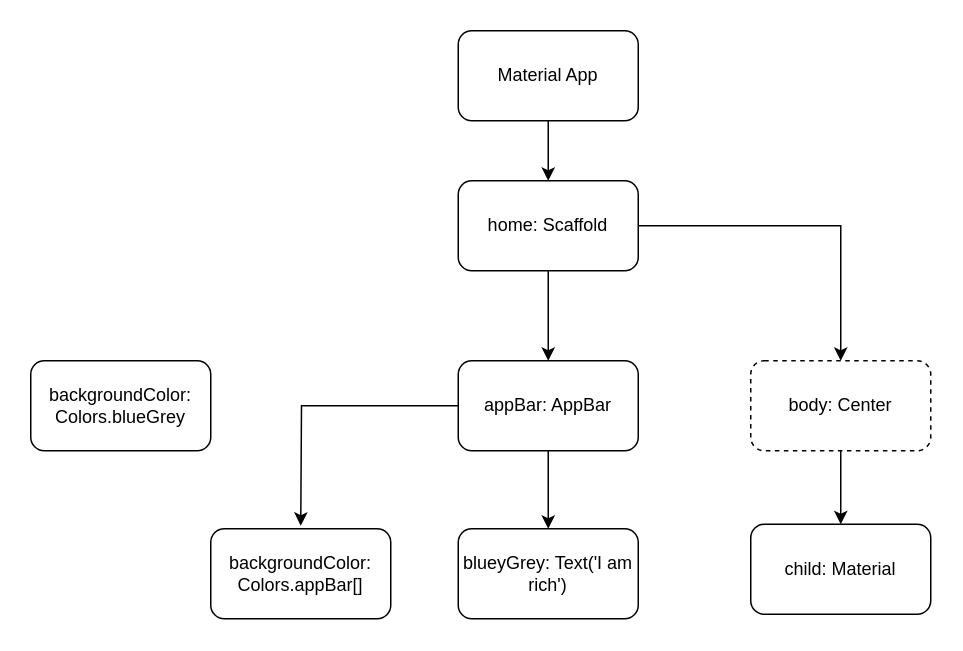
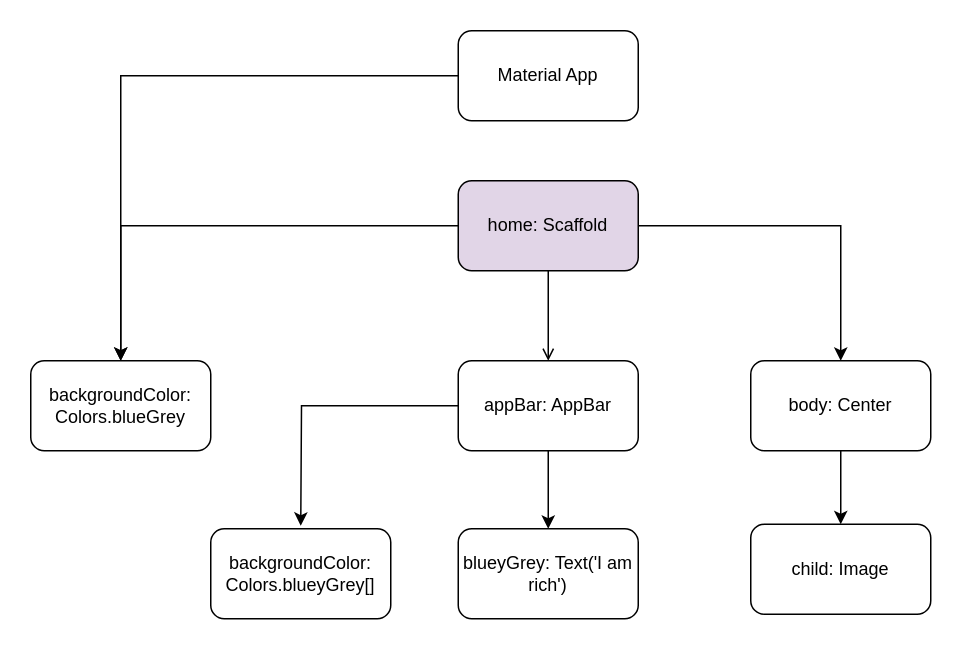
(548, 146) -> (217, 76)
none -> (291, 226)
(548, 226) -> (548, 226)
(548, 349) -> (548, 351)
(841, 406) -> (841, 406)
(841, 569) -> (841, 569)
(301, 574) -> (301, 574)
